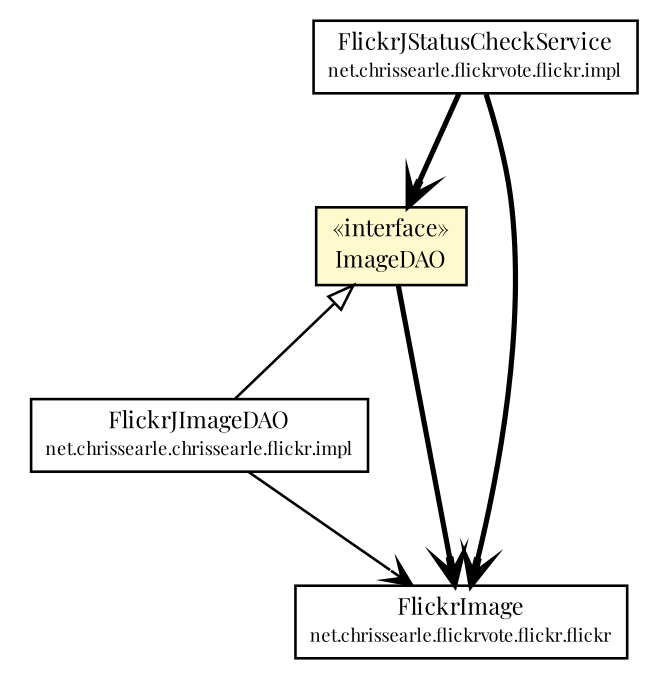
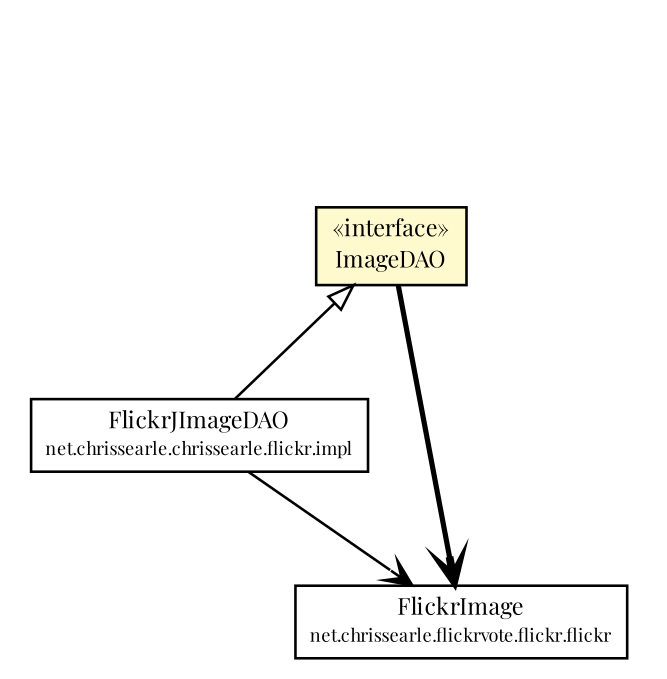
(474, 57) -> none
